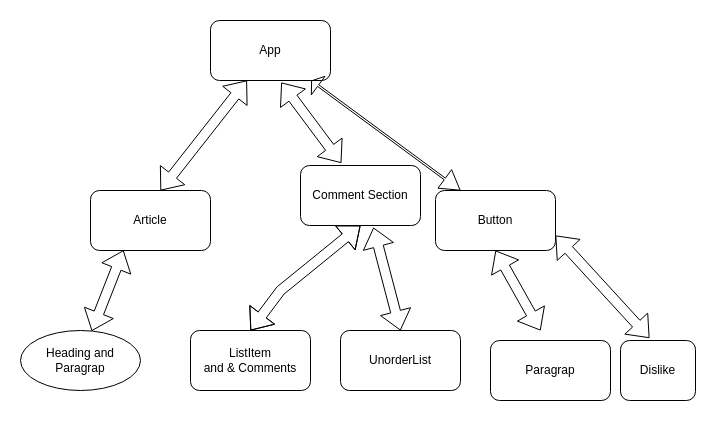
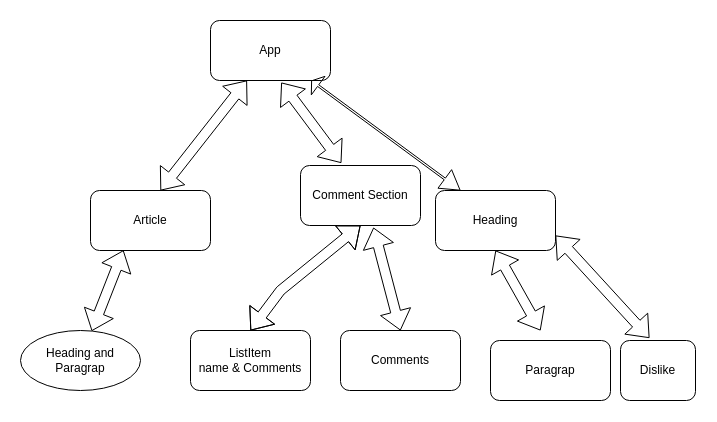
(496, 221) -> (496, 221)
(251, 361) -> (251, 361)
(401, 361) -> (401, 361)
